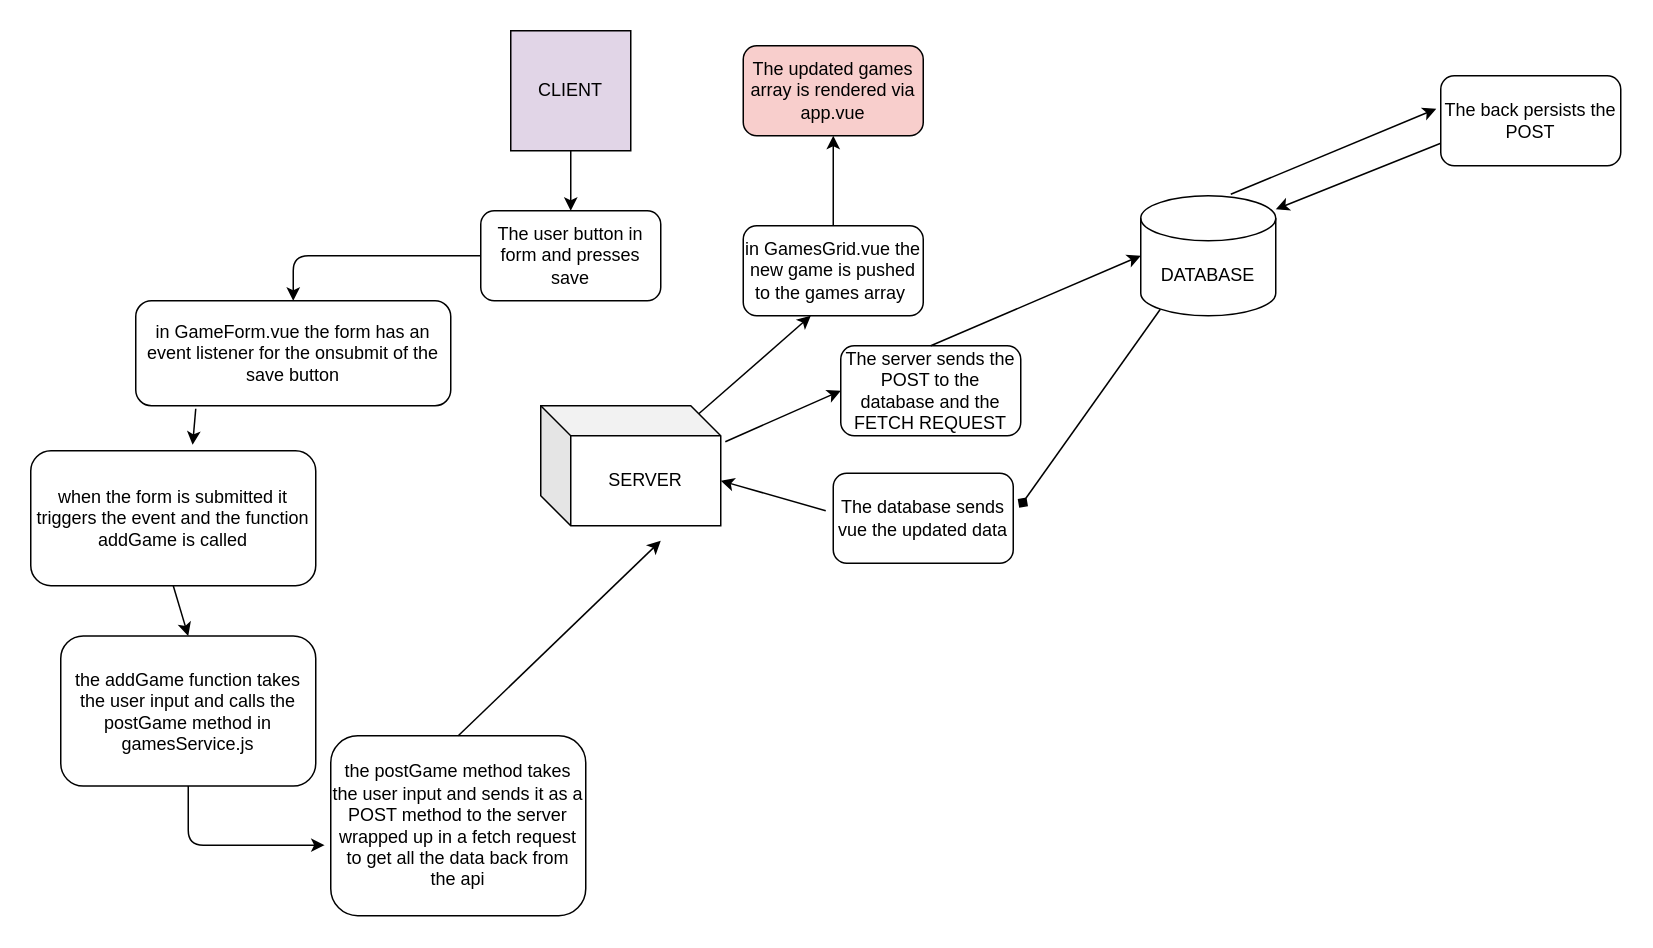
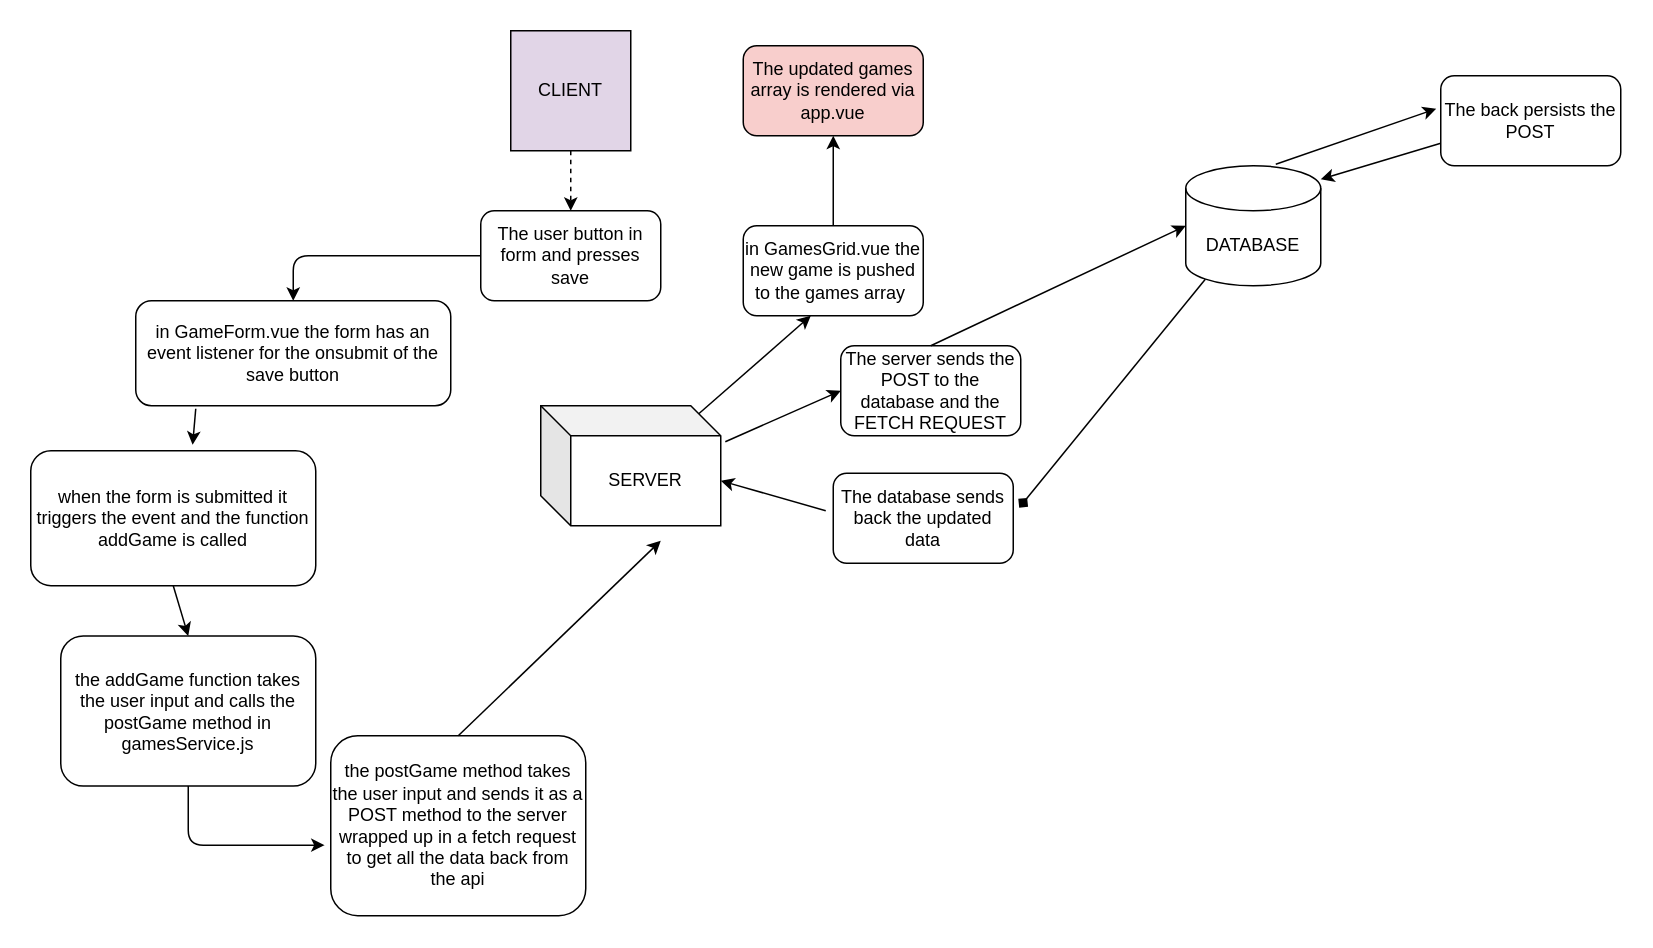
(571, 175) -> (571, 175)
(1208, 256) -> (1253, 226)
(923, 518) -> (923, 518)
